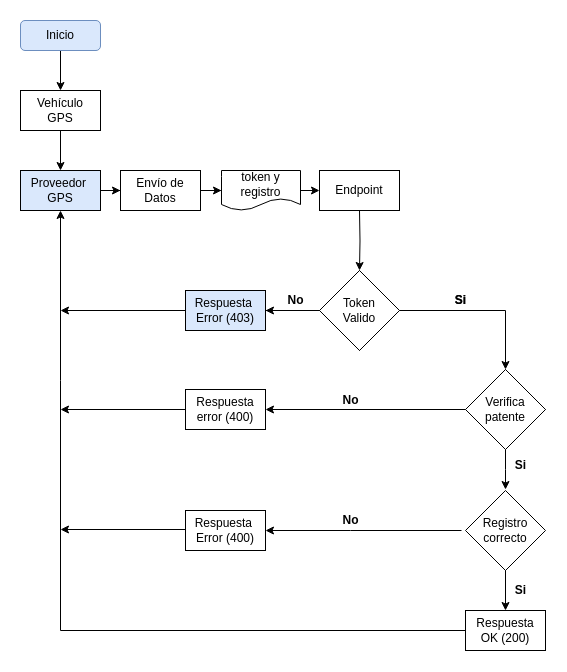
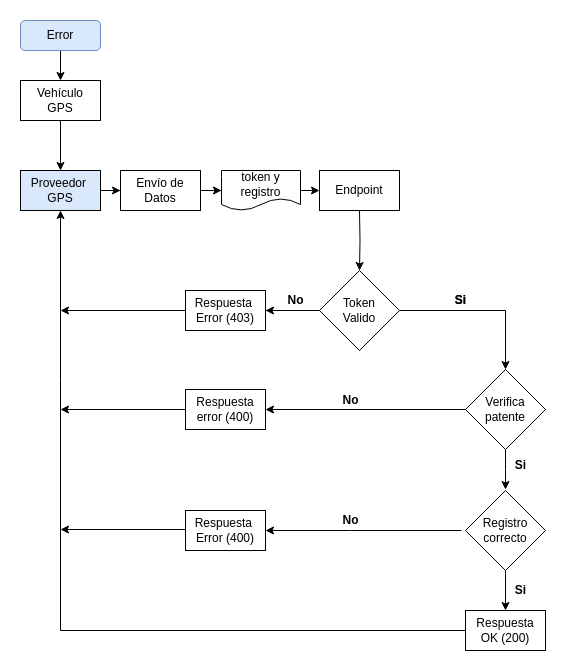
(61, 36) -> (61, 36)
(61, 111) -> (61, 101)
(226, 311) -> (226, 311)
